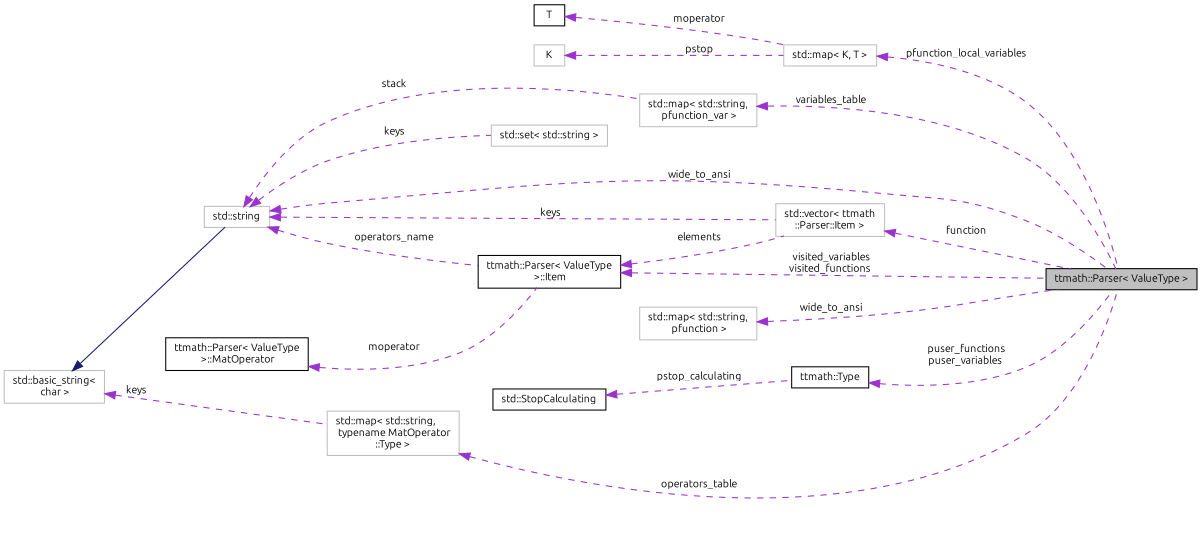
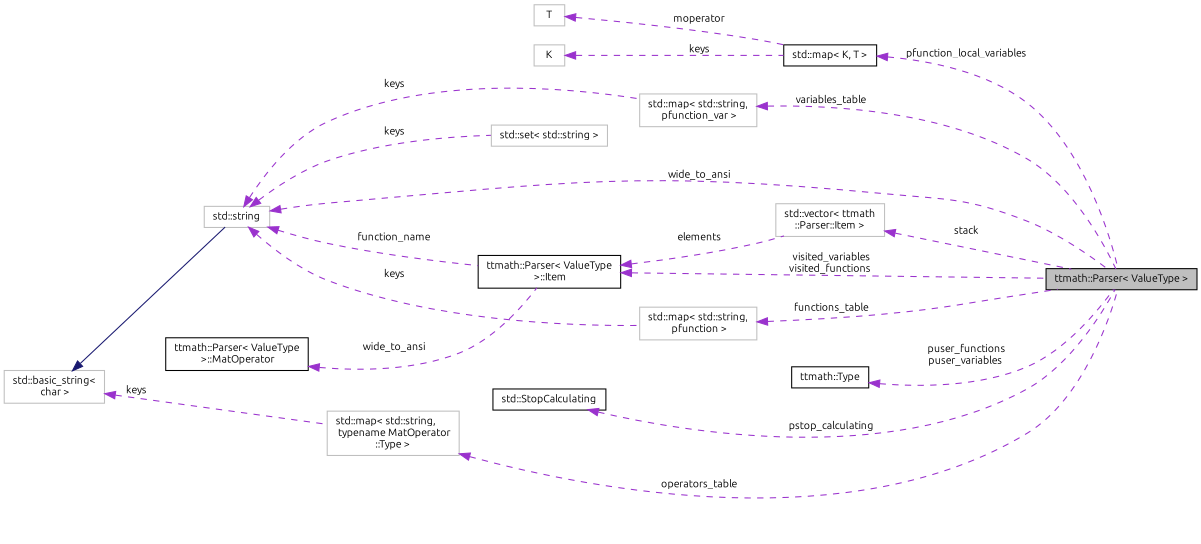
(549, 15) -> (549, 15)
(698, 50) -> (698, 50)
(830, 55) -> (830, 55)
(393, 84) -> (393, 84)
(528, 218) -> (439, 310)
(965, 231) -> (965, 231)
(393, 238) -> (393, 238)
(830, 308) -> (830, 308)
(393, 347) -> (393, 347)
(704, 387) -> (882, 432)
